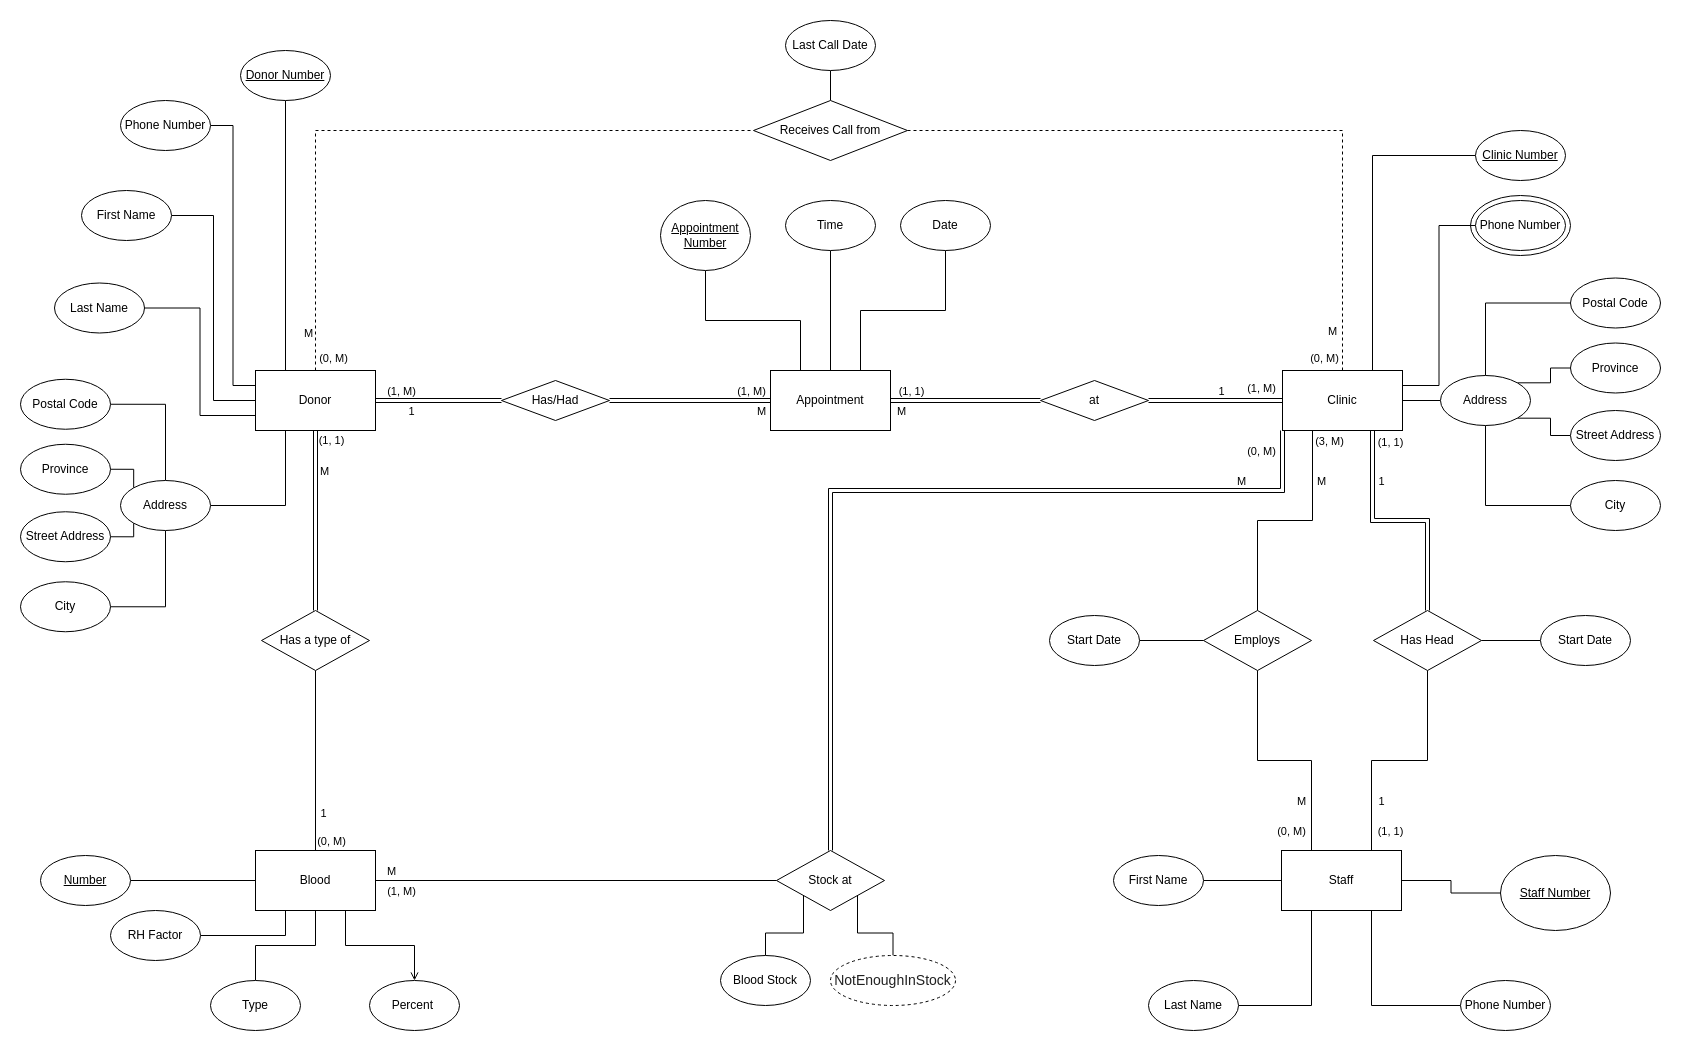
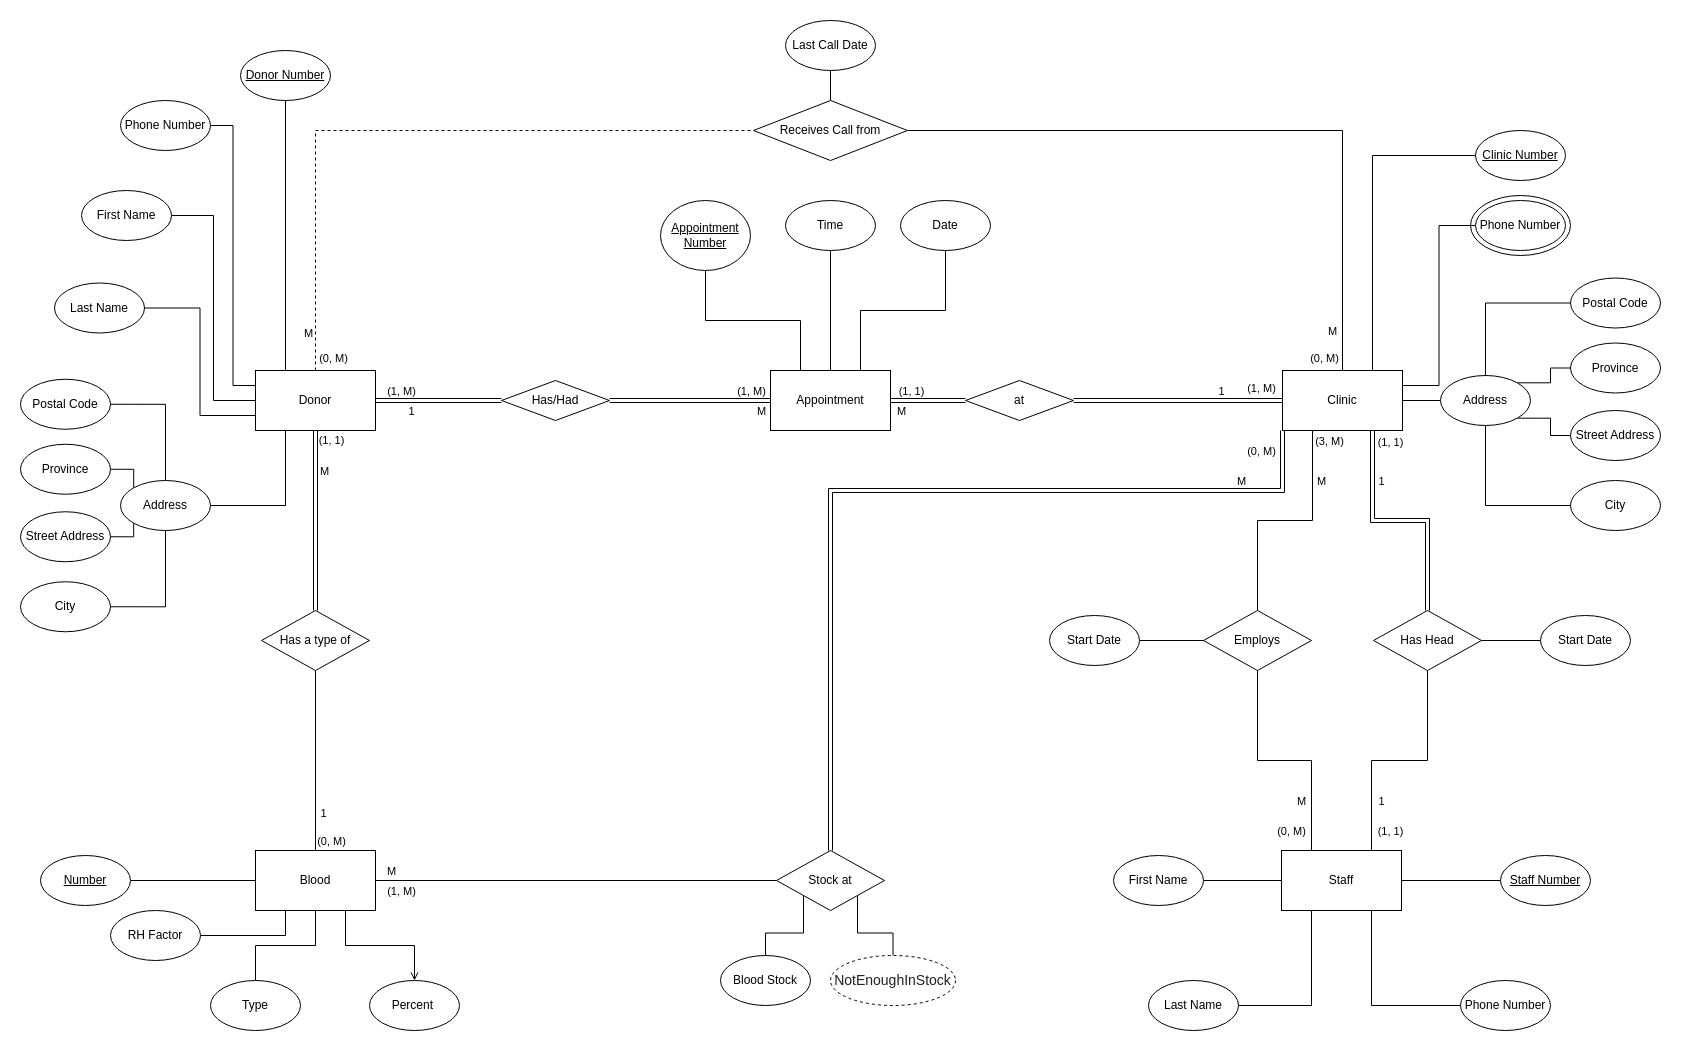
(1244, 131) -> (1244, 131)
(1095, 401) -> (1020, 401)
(1556, 893) -> (1546, 881)
